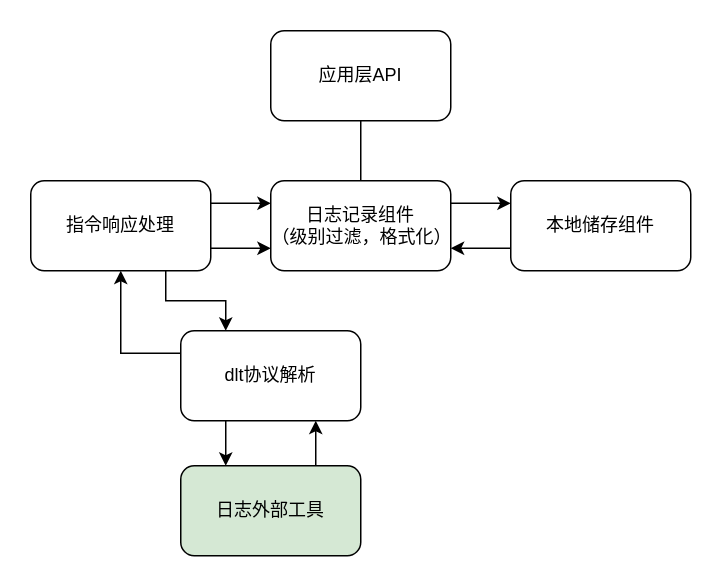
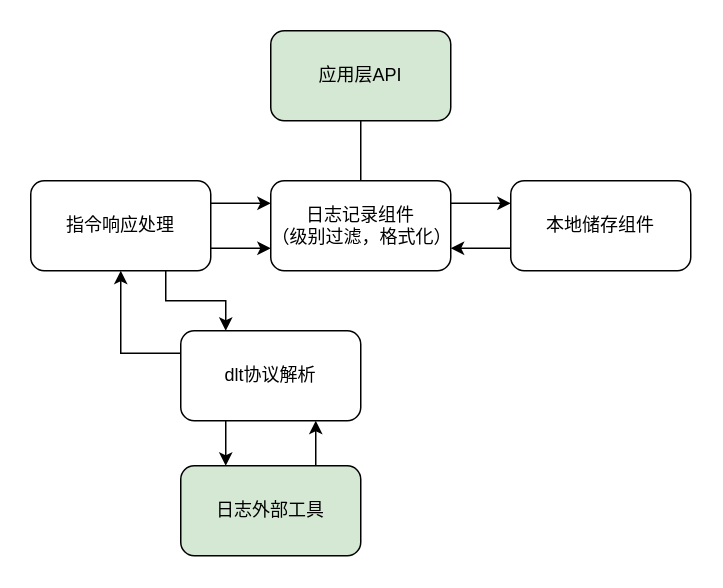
(361, 76) -> (361, 76)
